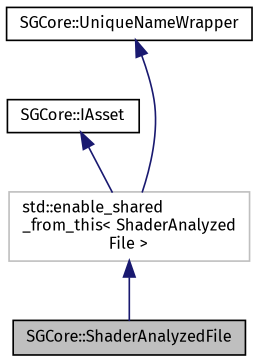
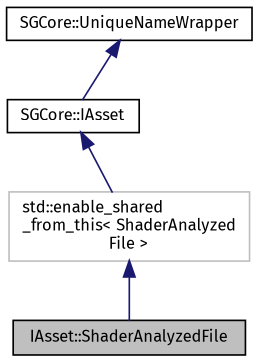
(156, 124) -> (97, 77)
(129, 338) -> (129, 338)
